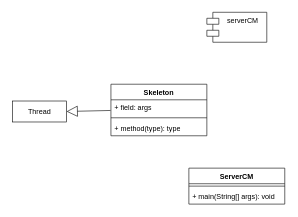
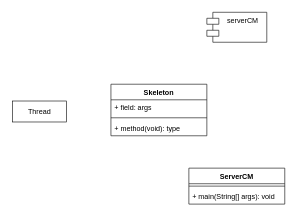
(93, 111) -> none
(152, 129) -> (151, 129)
